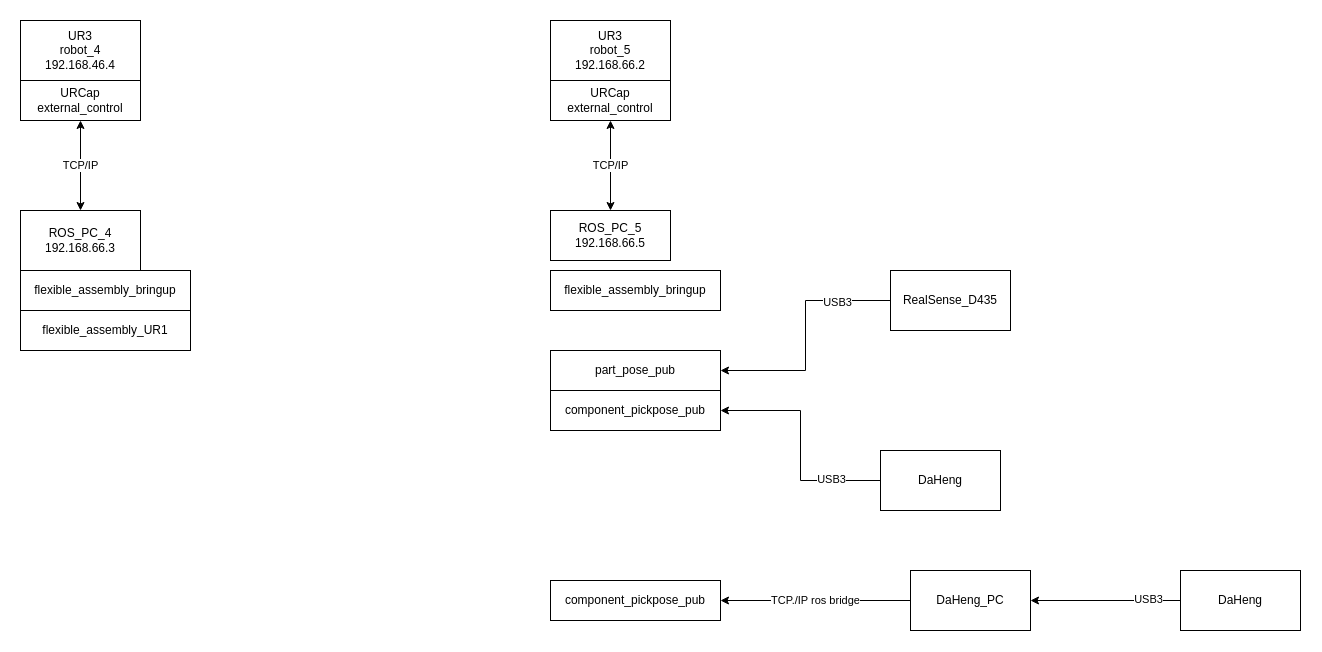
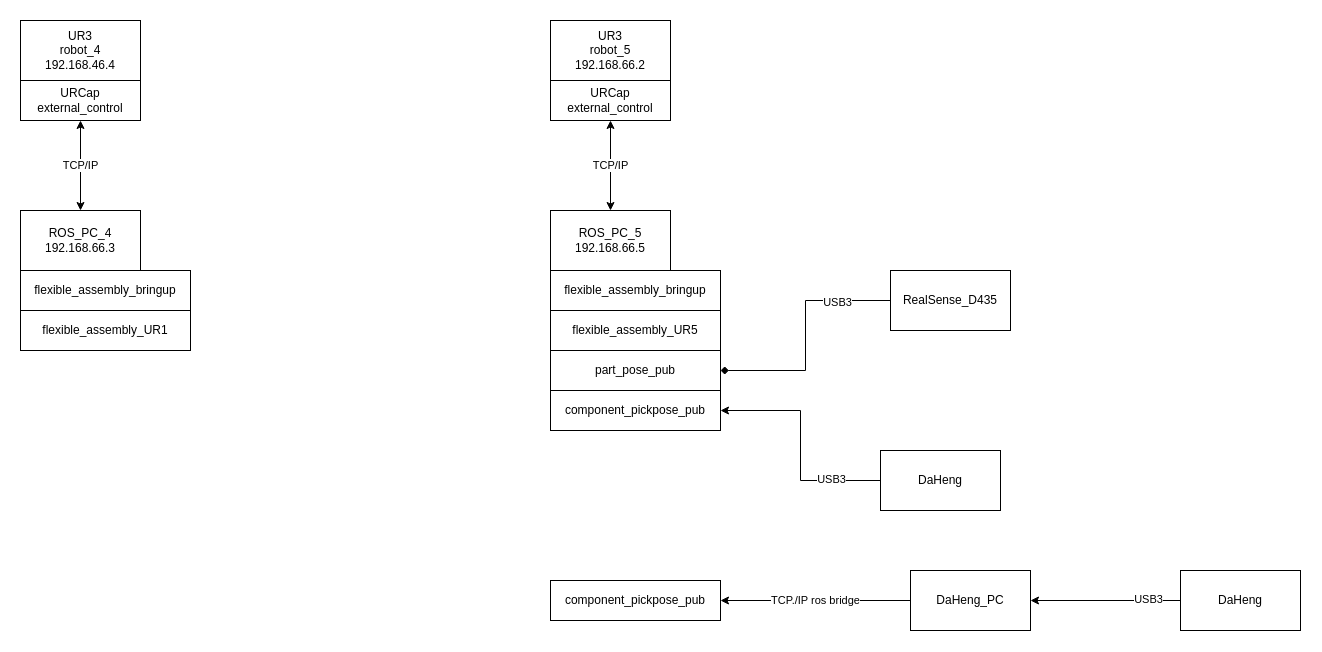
(611, 236) -> (611, 241)
none -> (636, 331)
(728, 371) -> (729, 371)
